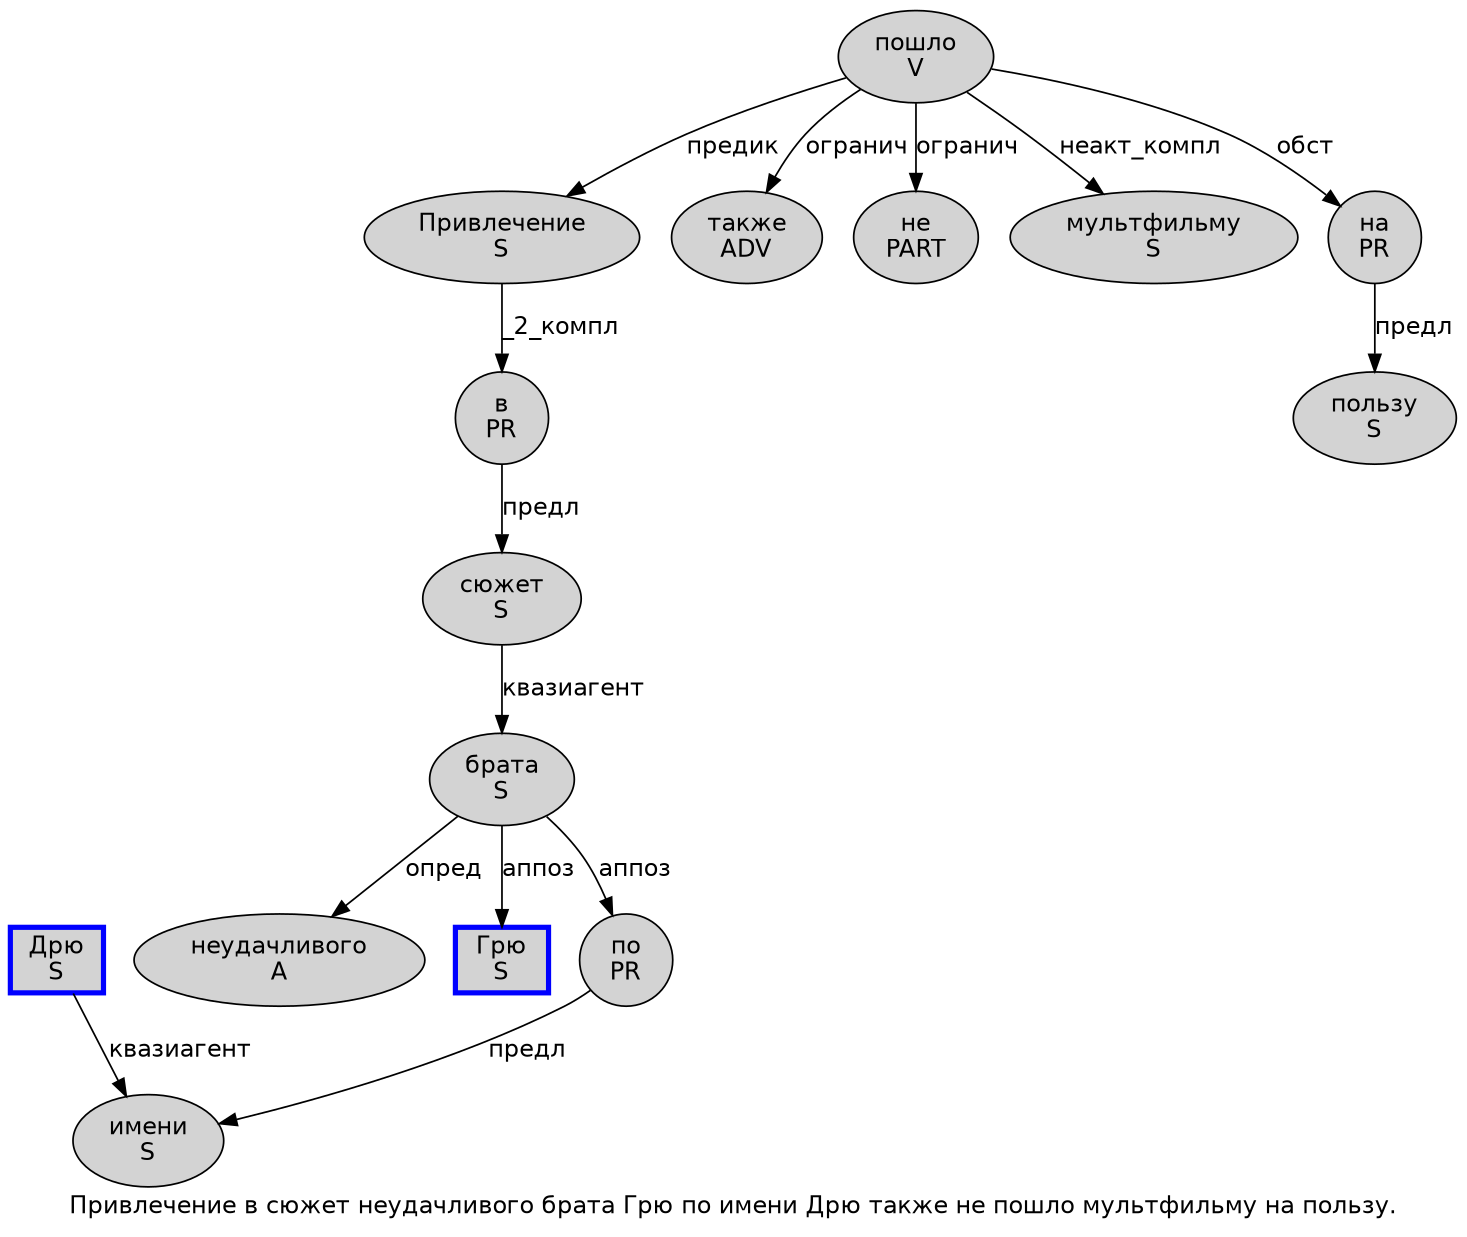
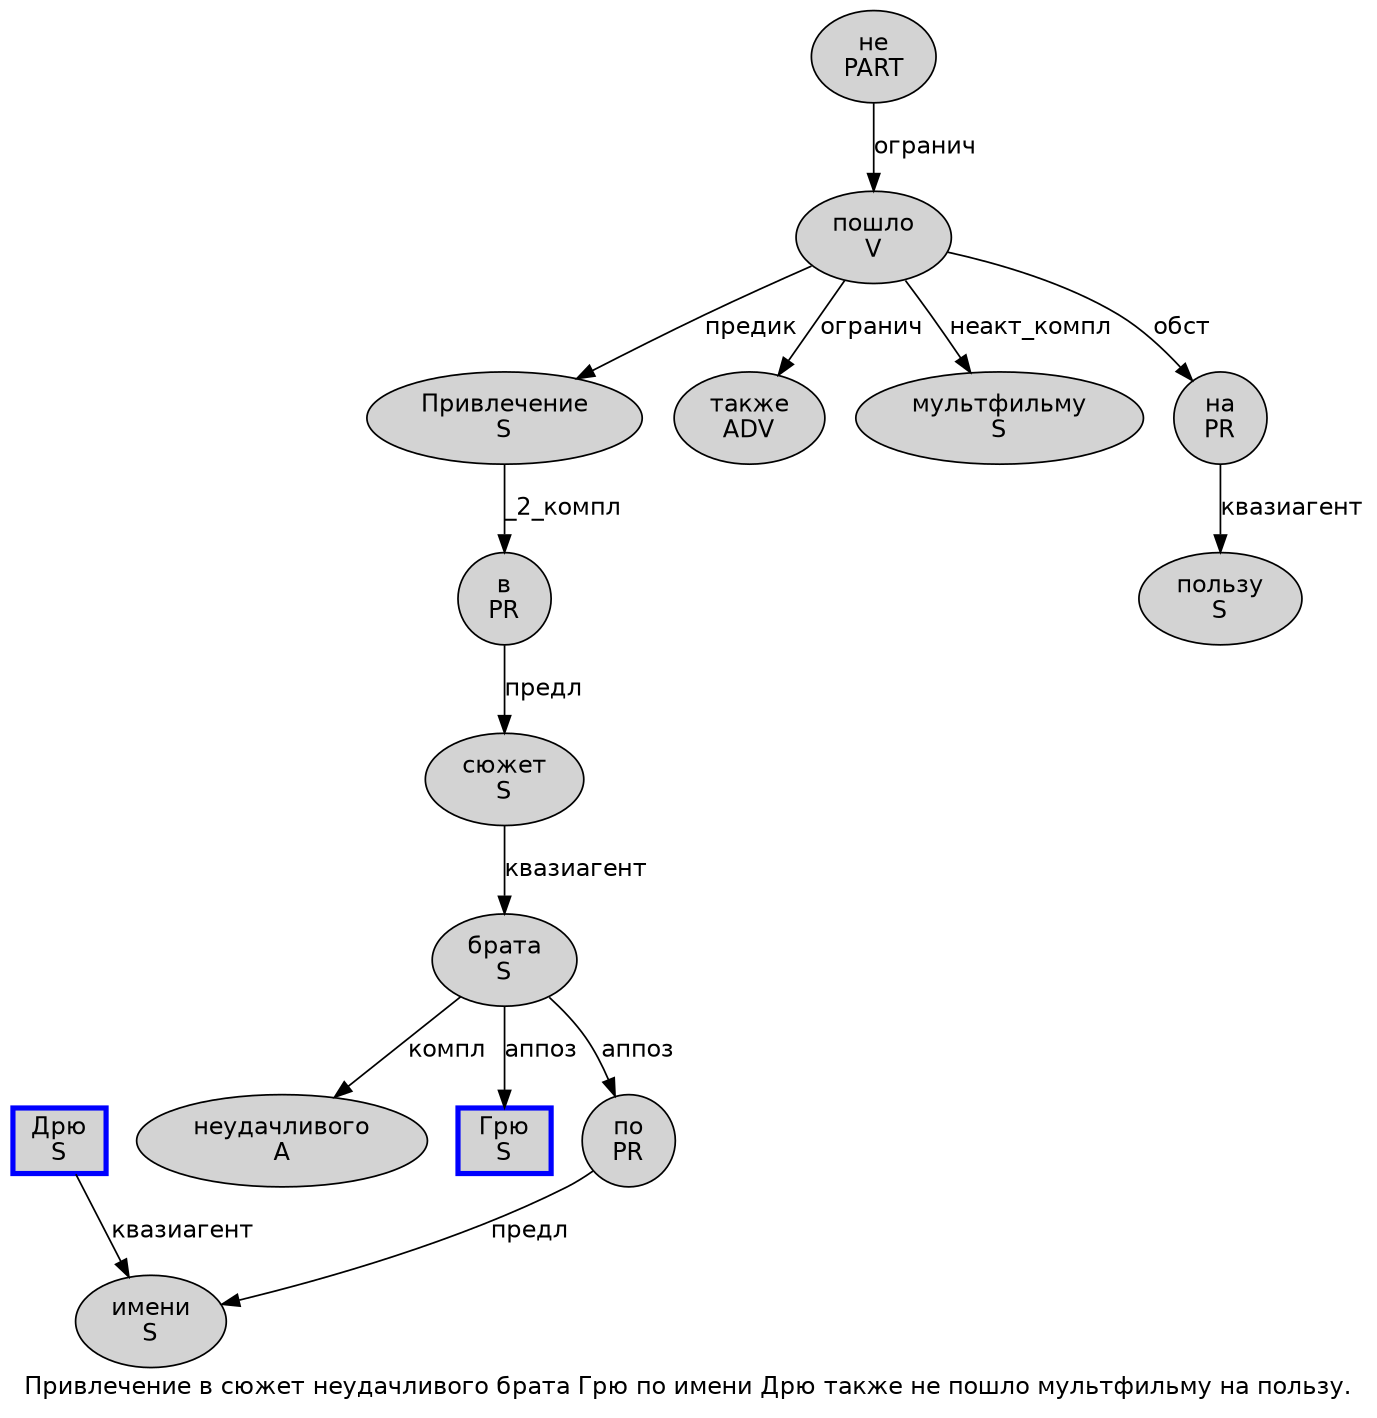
(916, 138) -> (874, 138)
(1414, 328) -> (1292, 508)
(444, 870) -> (448, 1050)
